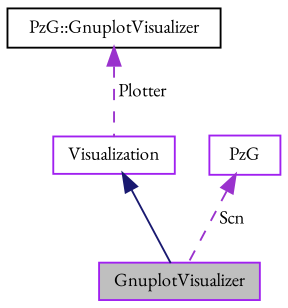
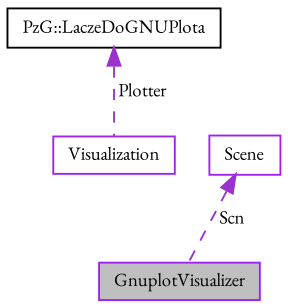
(114, 28) -> (114, 28)
(245, 155) -> (245, 155)
(151, 227) -> none
